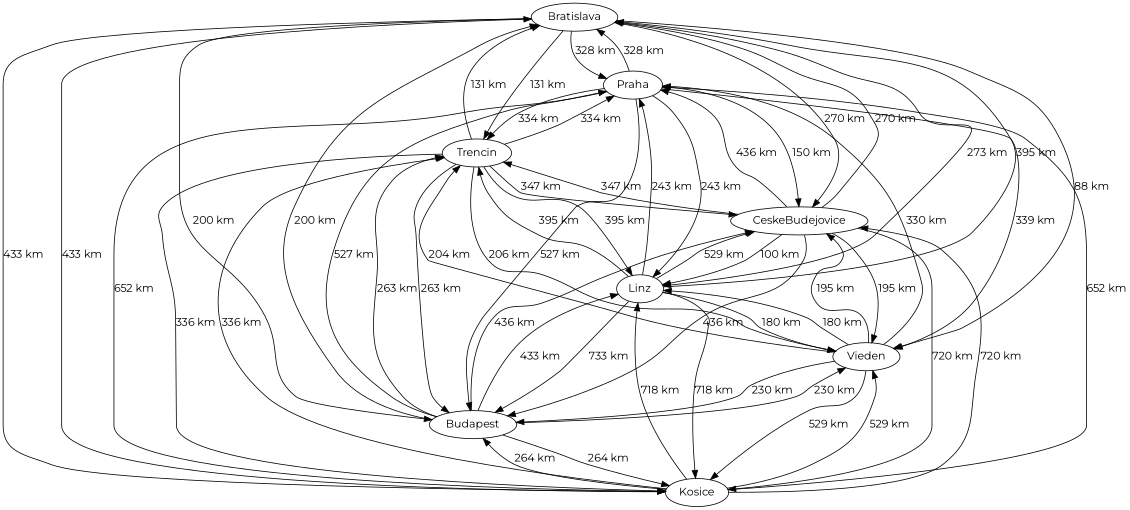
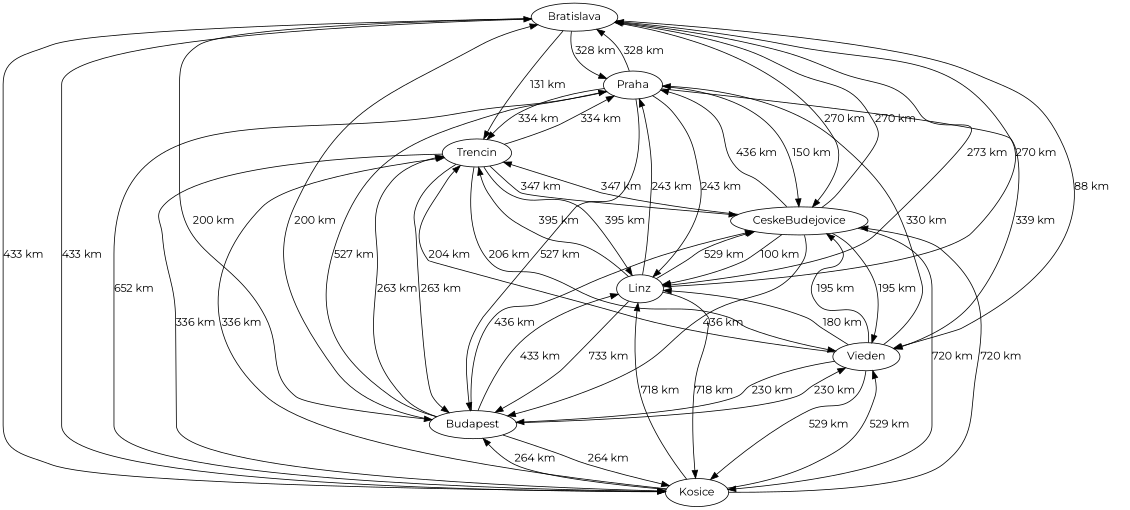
(473, 68) -> none
(1036, 153) -> (1036, 153)
(1087, 276) -> none
(747, 317) -> none
